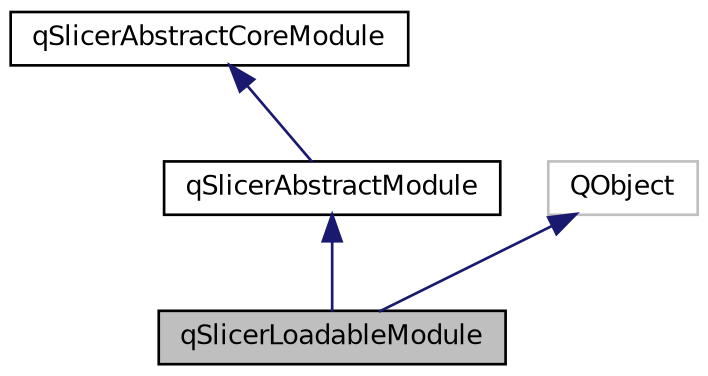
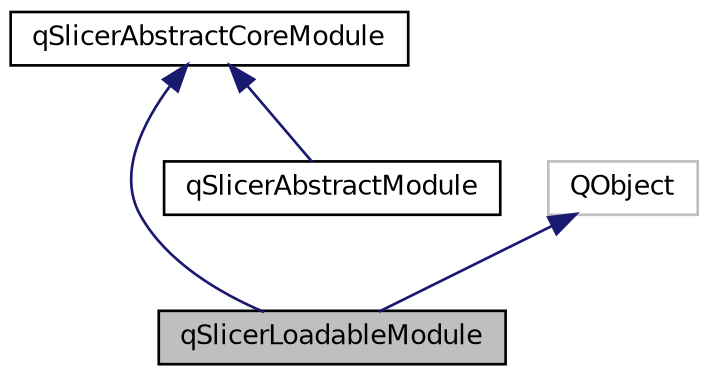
(332, 277) -> (146, 223)
